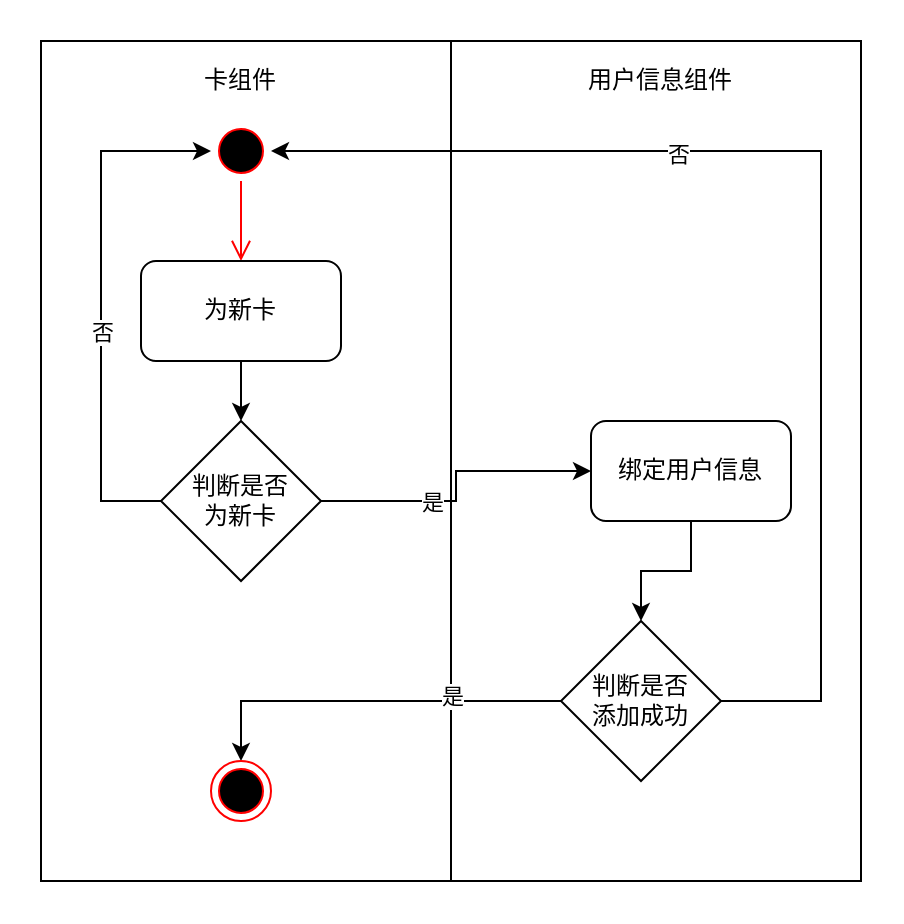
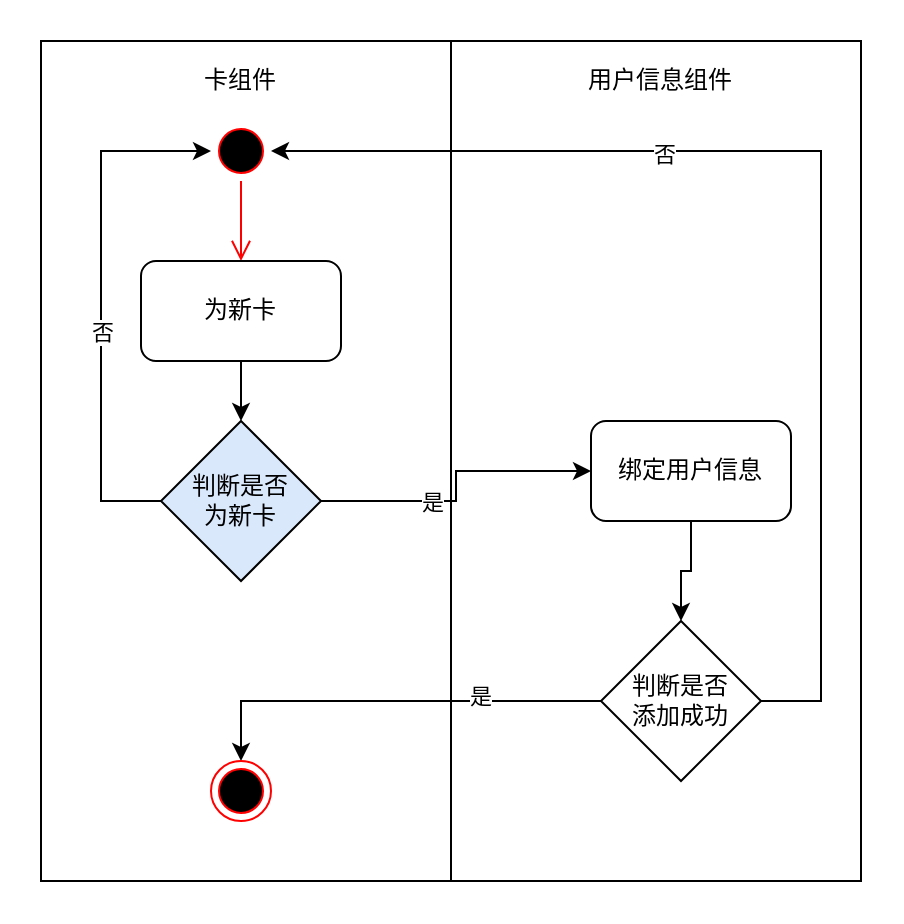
(241, 501) -> (241, 501)
(641, 701) -> (681, 701)
